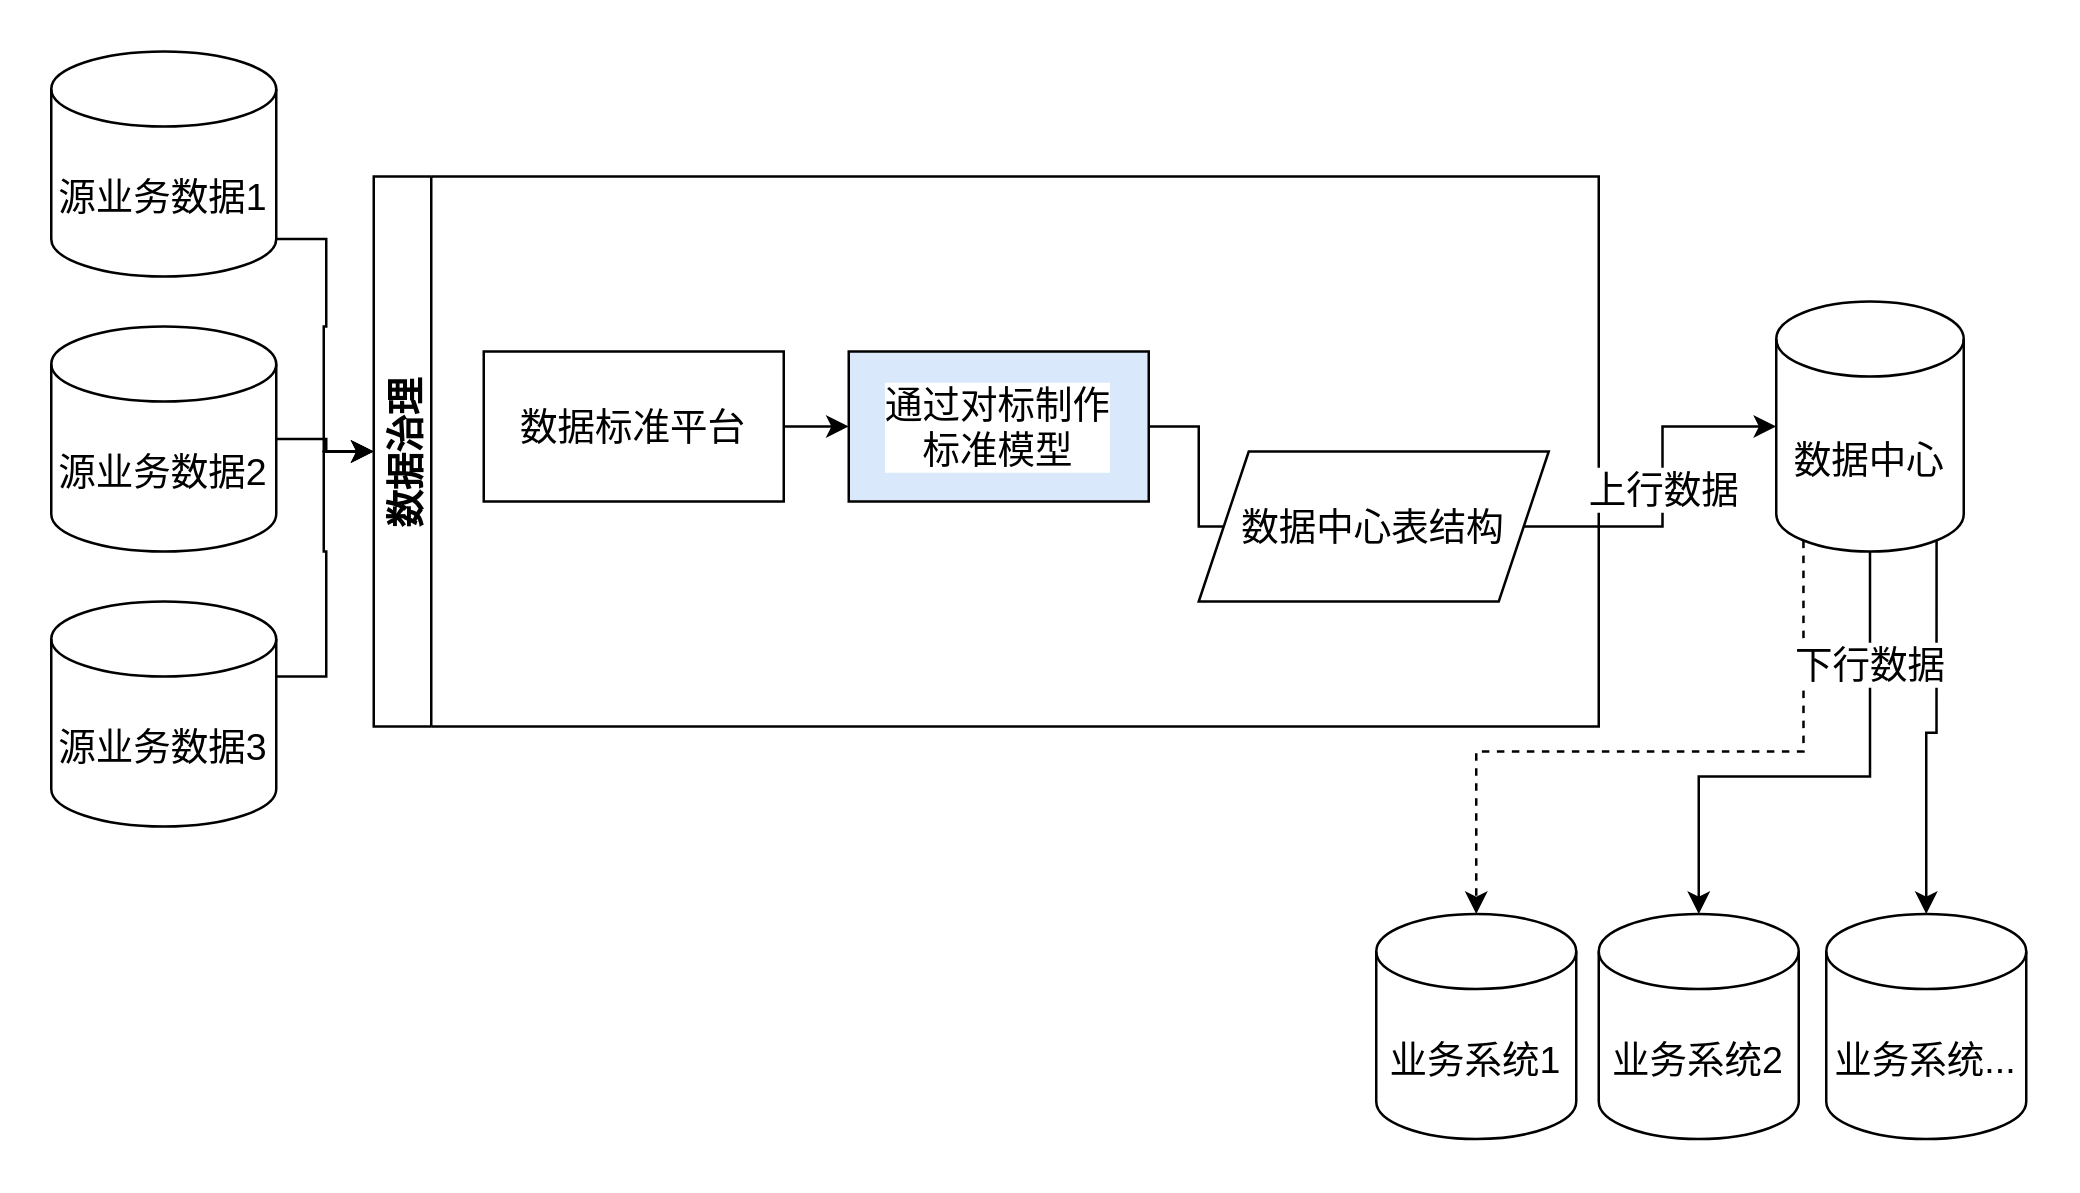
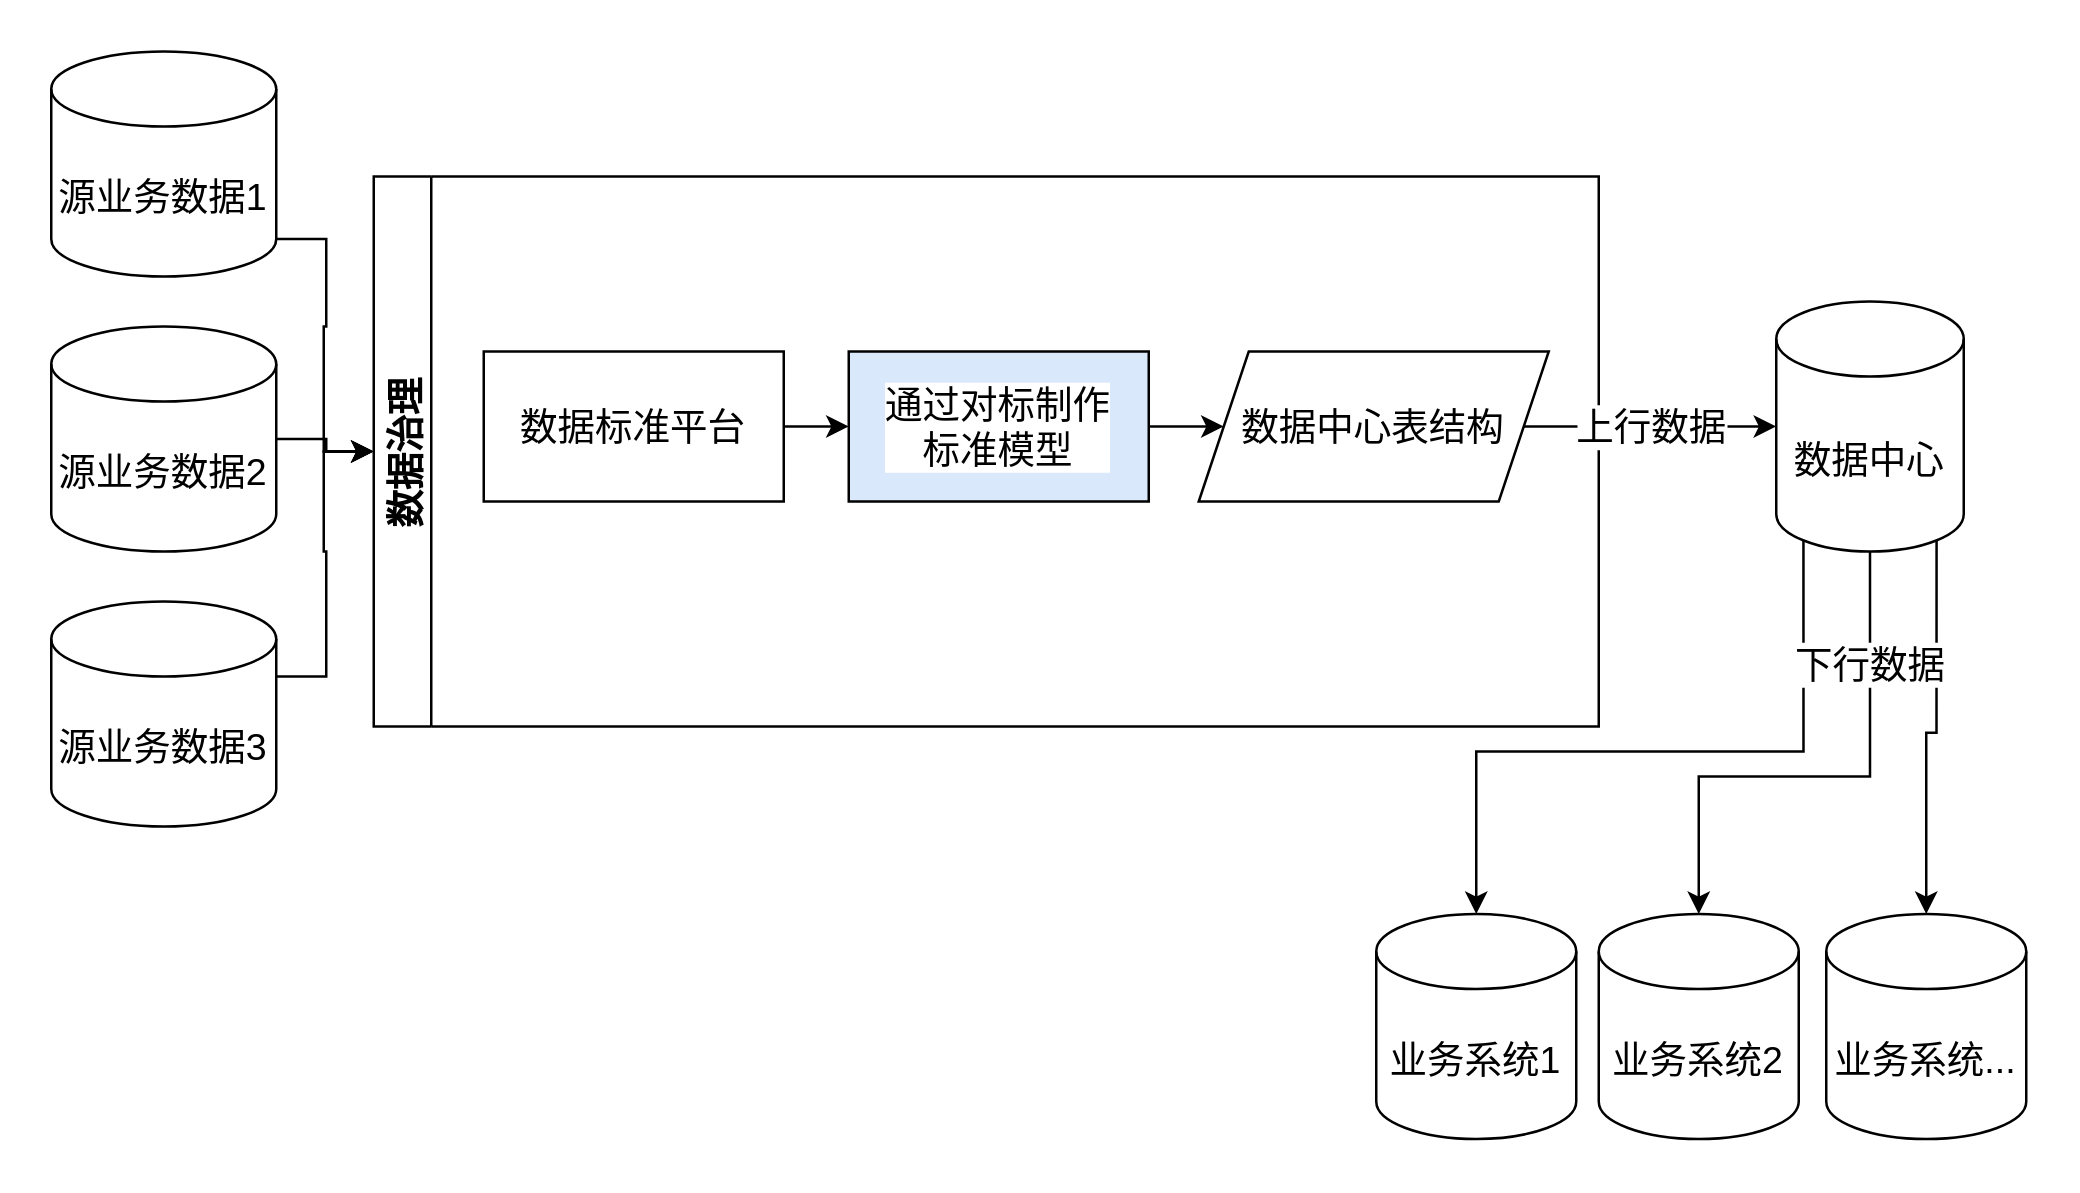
(1374, 526) -> (1374, 426)
(1599, 751) -> (1599, 751)
